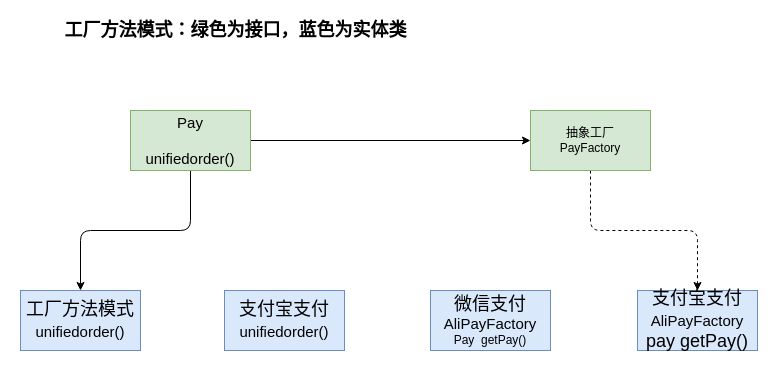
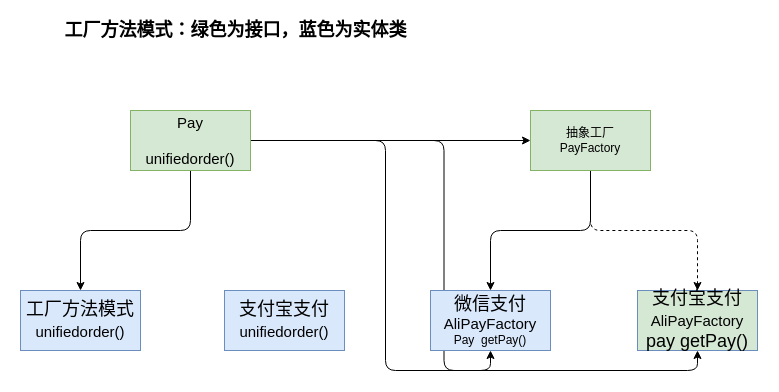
none -> (518, 231)
none -> (386, 283)
(698, 321) -> (698, 321)
none -> (595, 371)
